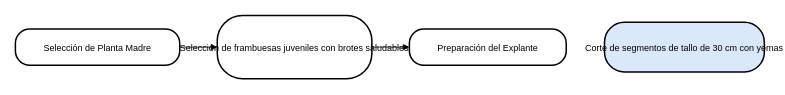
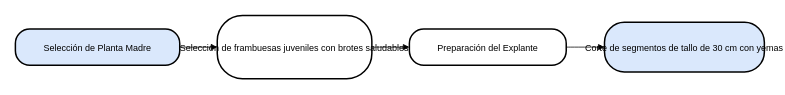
(98, 47) -> (98, 47)
none -> (597, 47)
